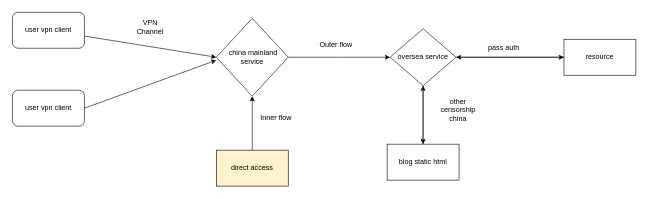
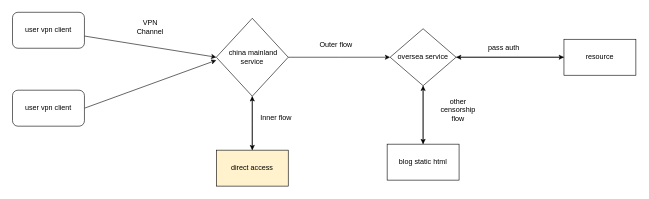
none -> (252, 97)
(458, 110) -> (458, 110)
